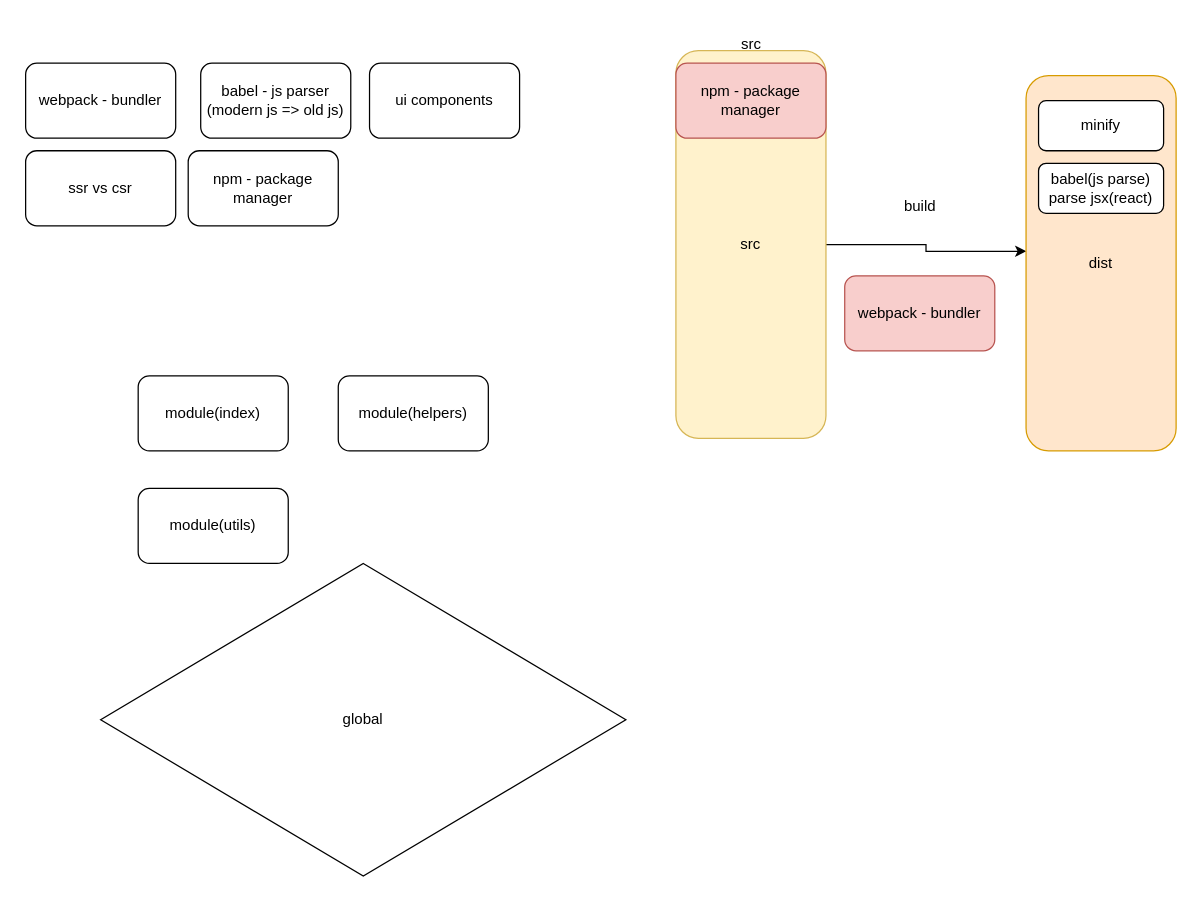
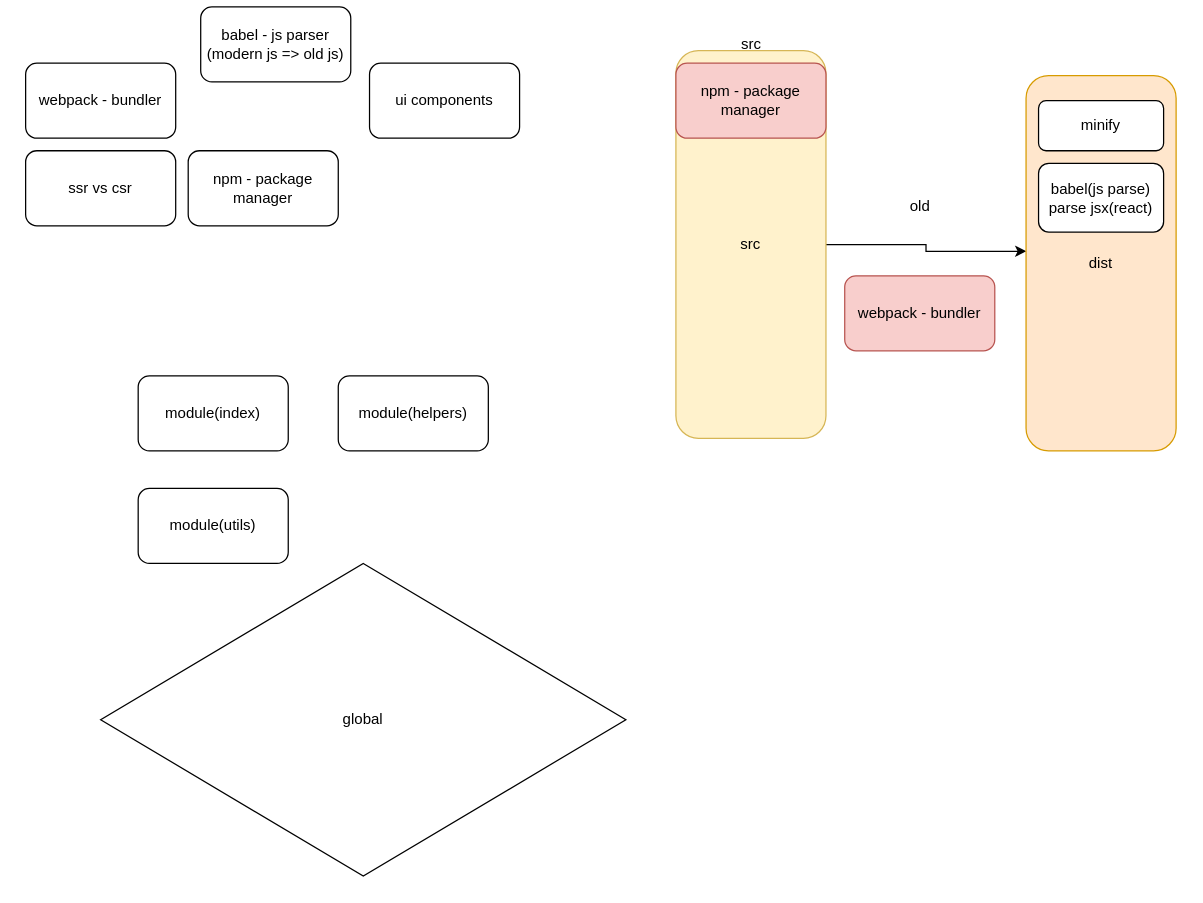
(276, 101) -> (276, 44)
(1101, 188) -> (1101, 198)
(920, 207) -> (920, 207)
